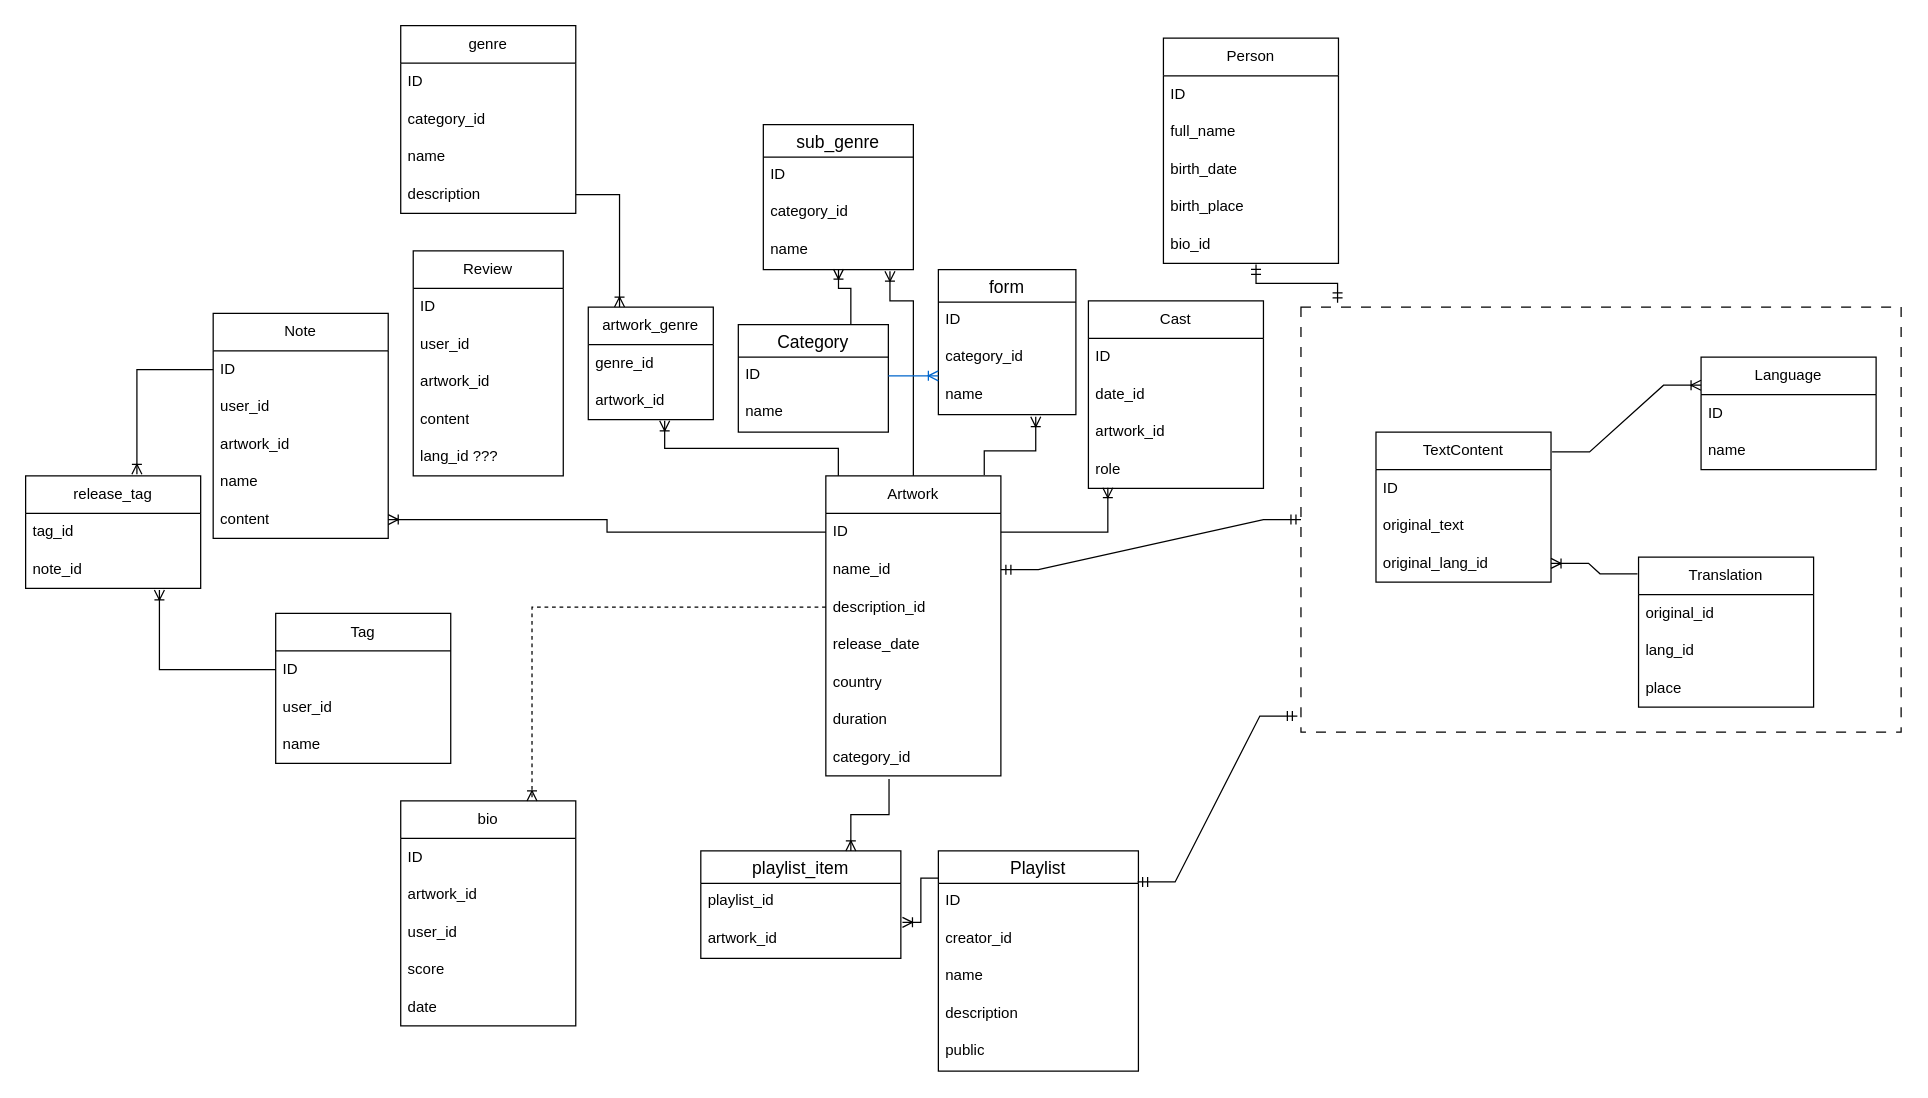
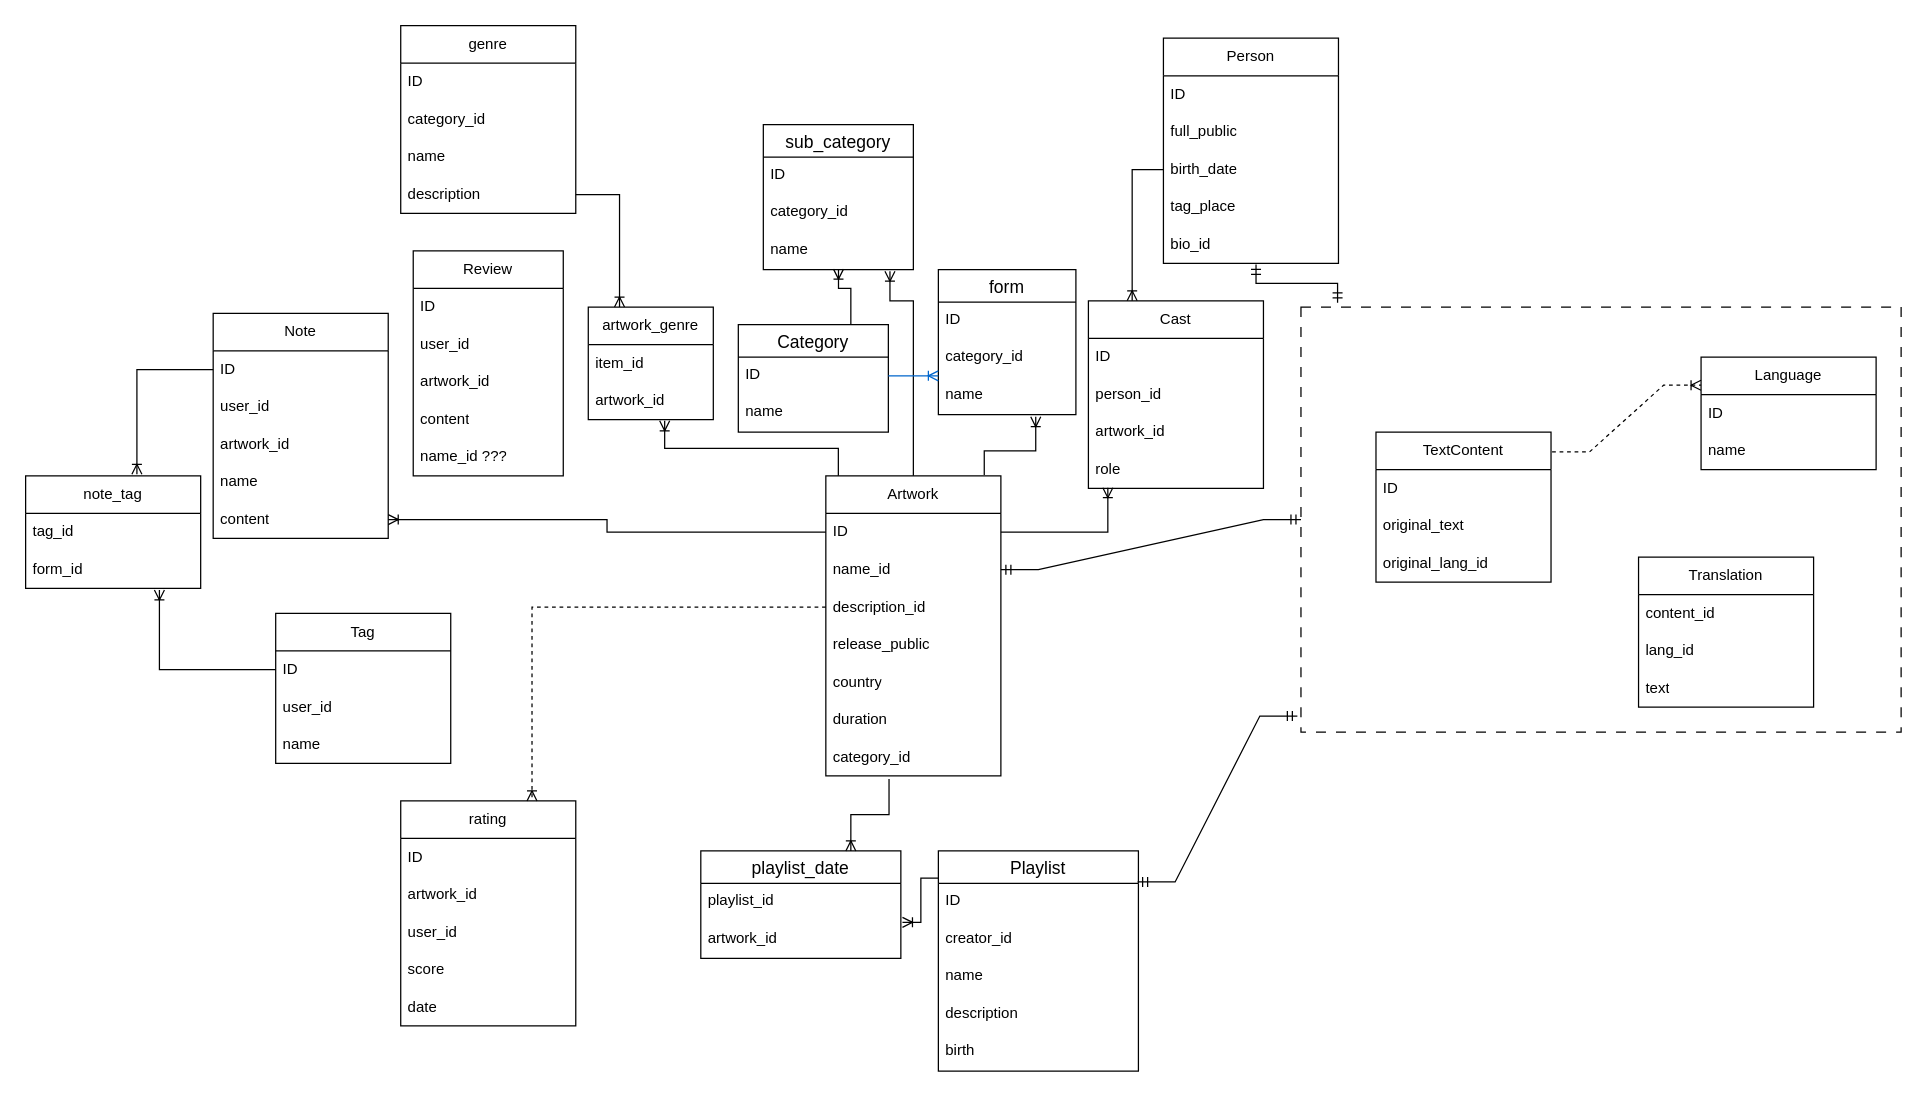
(1205, 132) -> (1209, 132)
(838, 142) -> (838, 142)
(1213, 207) -> (1206, 207)
none -> (1132, 220)
(627, 363) -> (621, 363)
(1123, 394) -> (1131, 394)
(1627, 418) -> (1627, 418)
(461, 457) -> (463, 457)
(113, 494) -> (113, 494)
(61, 569) -> (61, 569)
(1594, 569) -> none
(1684, 613) -> (1686, 613)
(882, 644) -> (886, 644)
(1665, 688) -> (1662, 688)
(488, 819) -> (488, 819)
(800, 868) -> (800, 868)
(967, 1051) -> (965, 1051)
